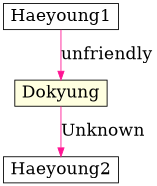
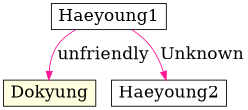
(61, 127) -> (152, 48)
